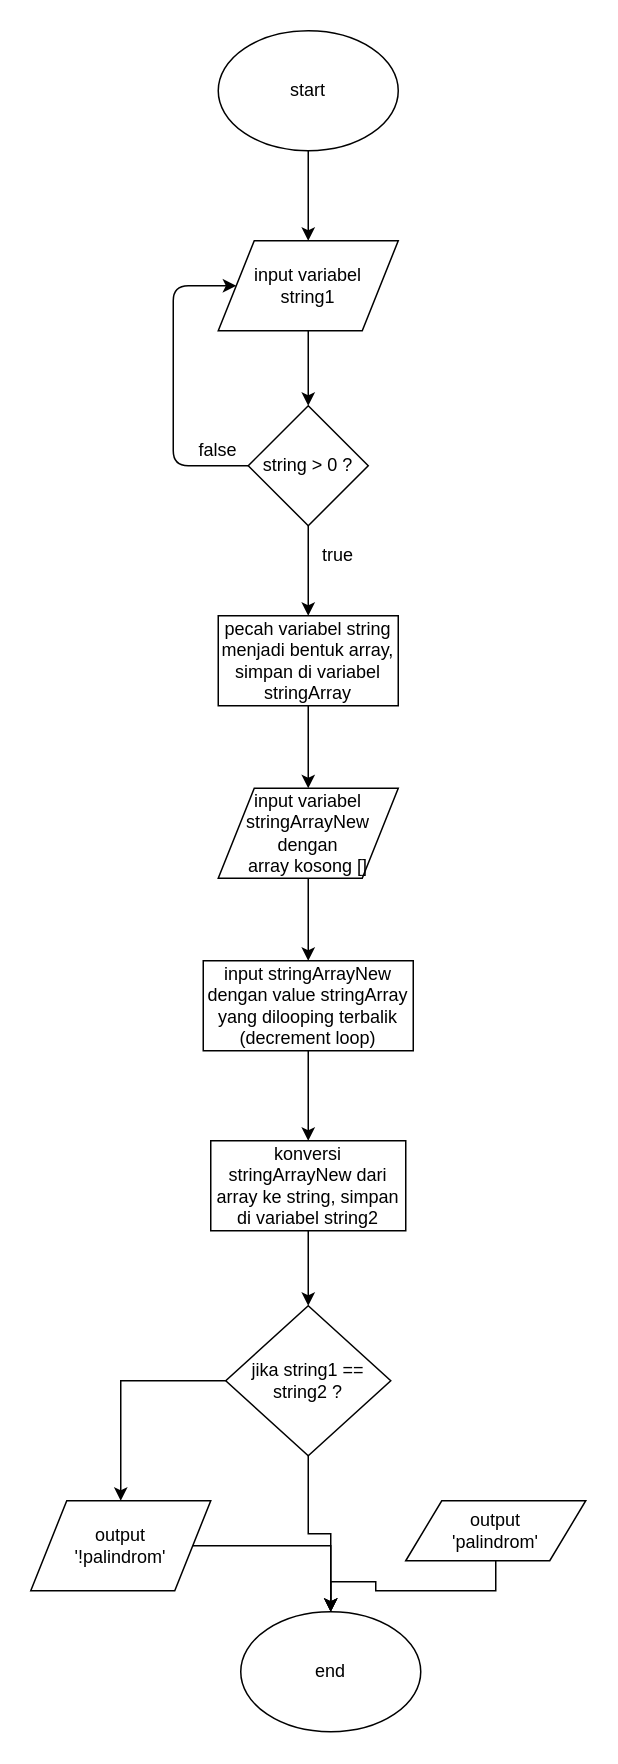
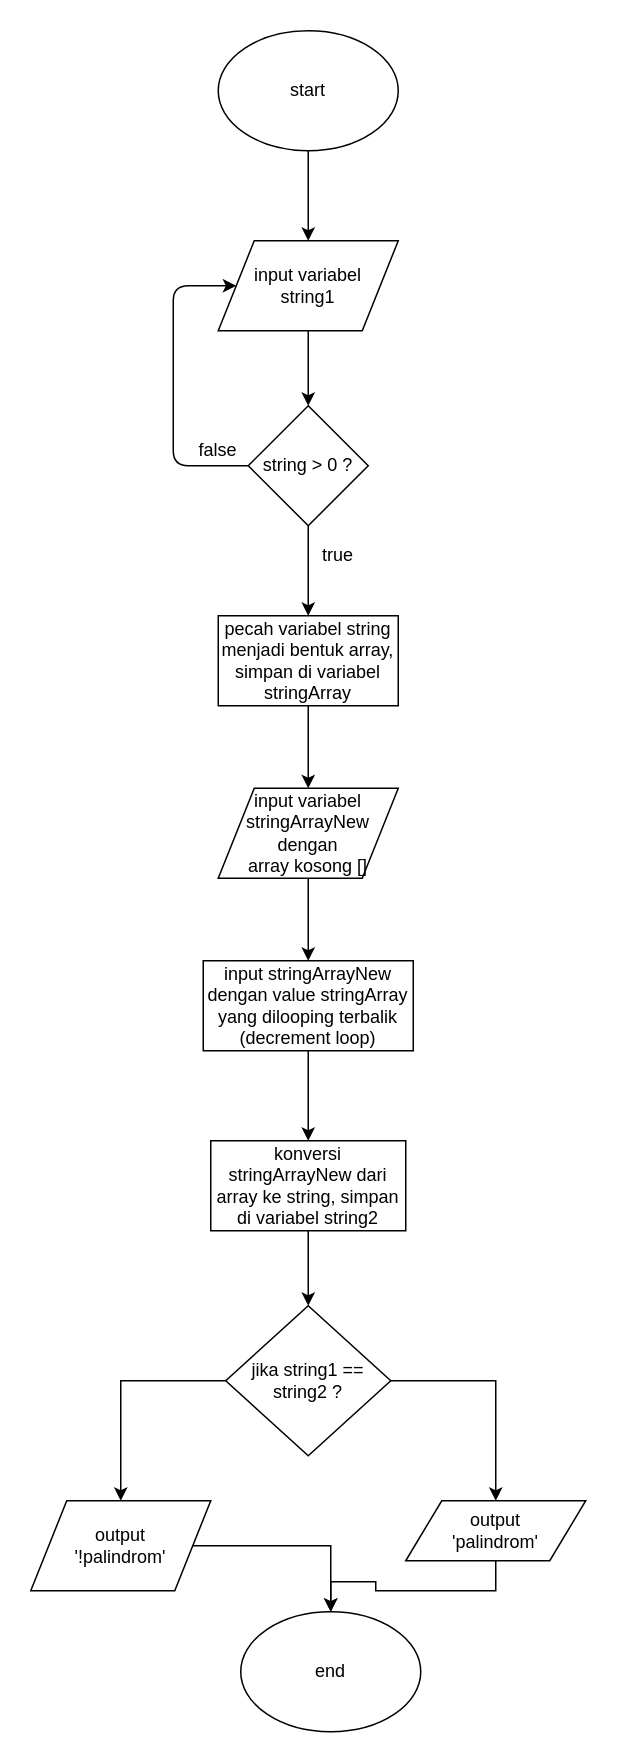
(308, 1511) -> (496, 1383)
